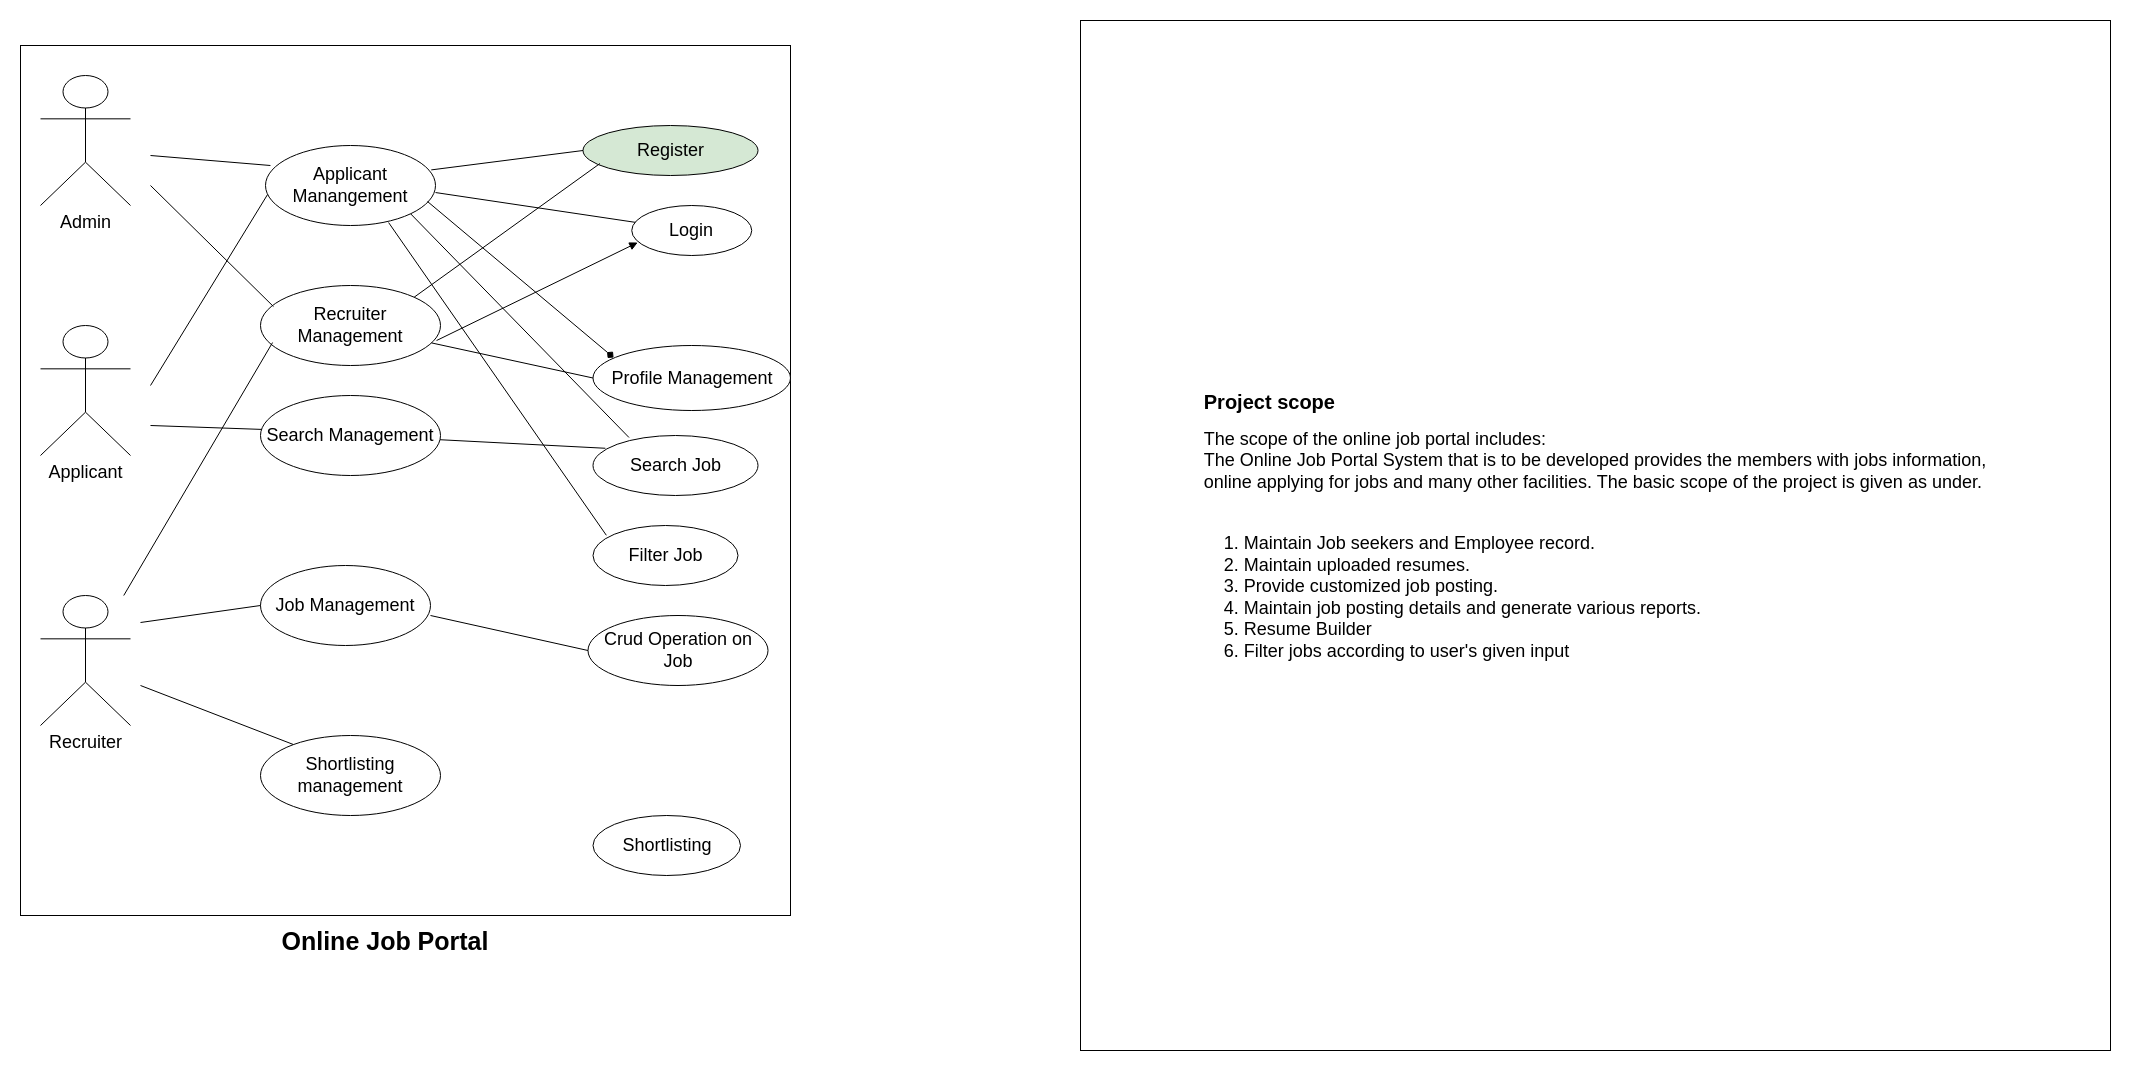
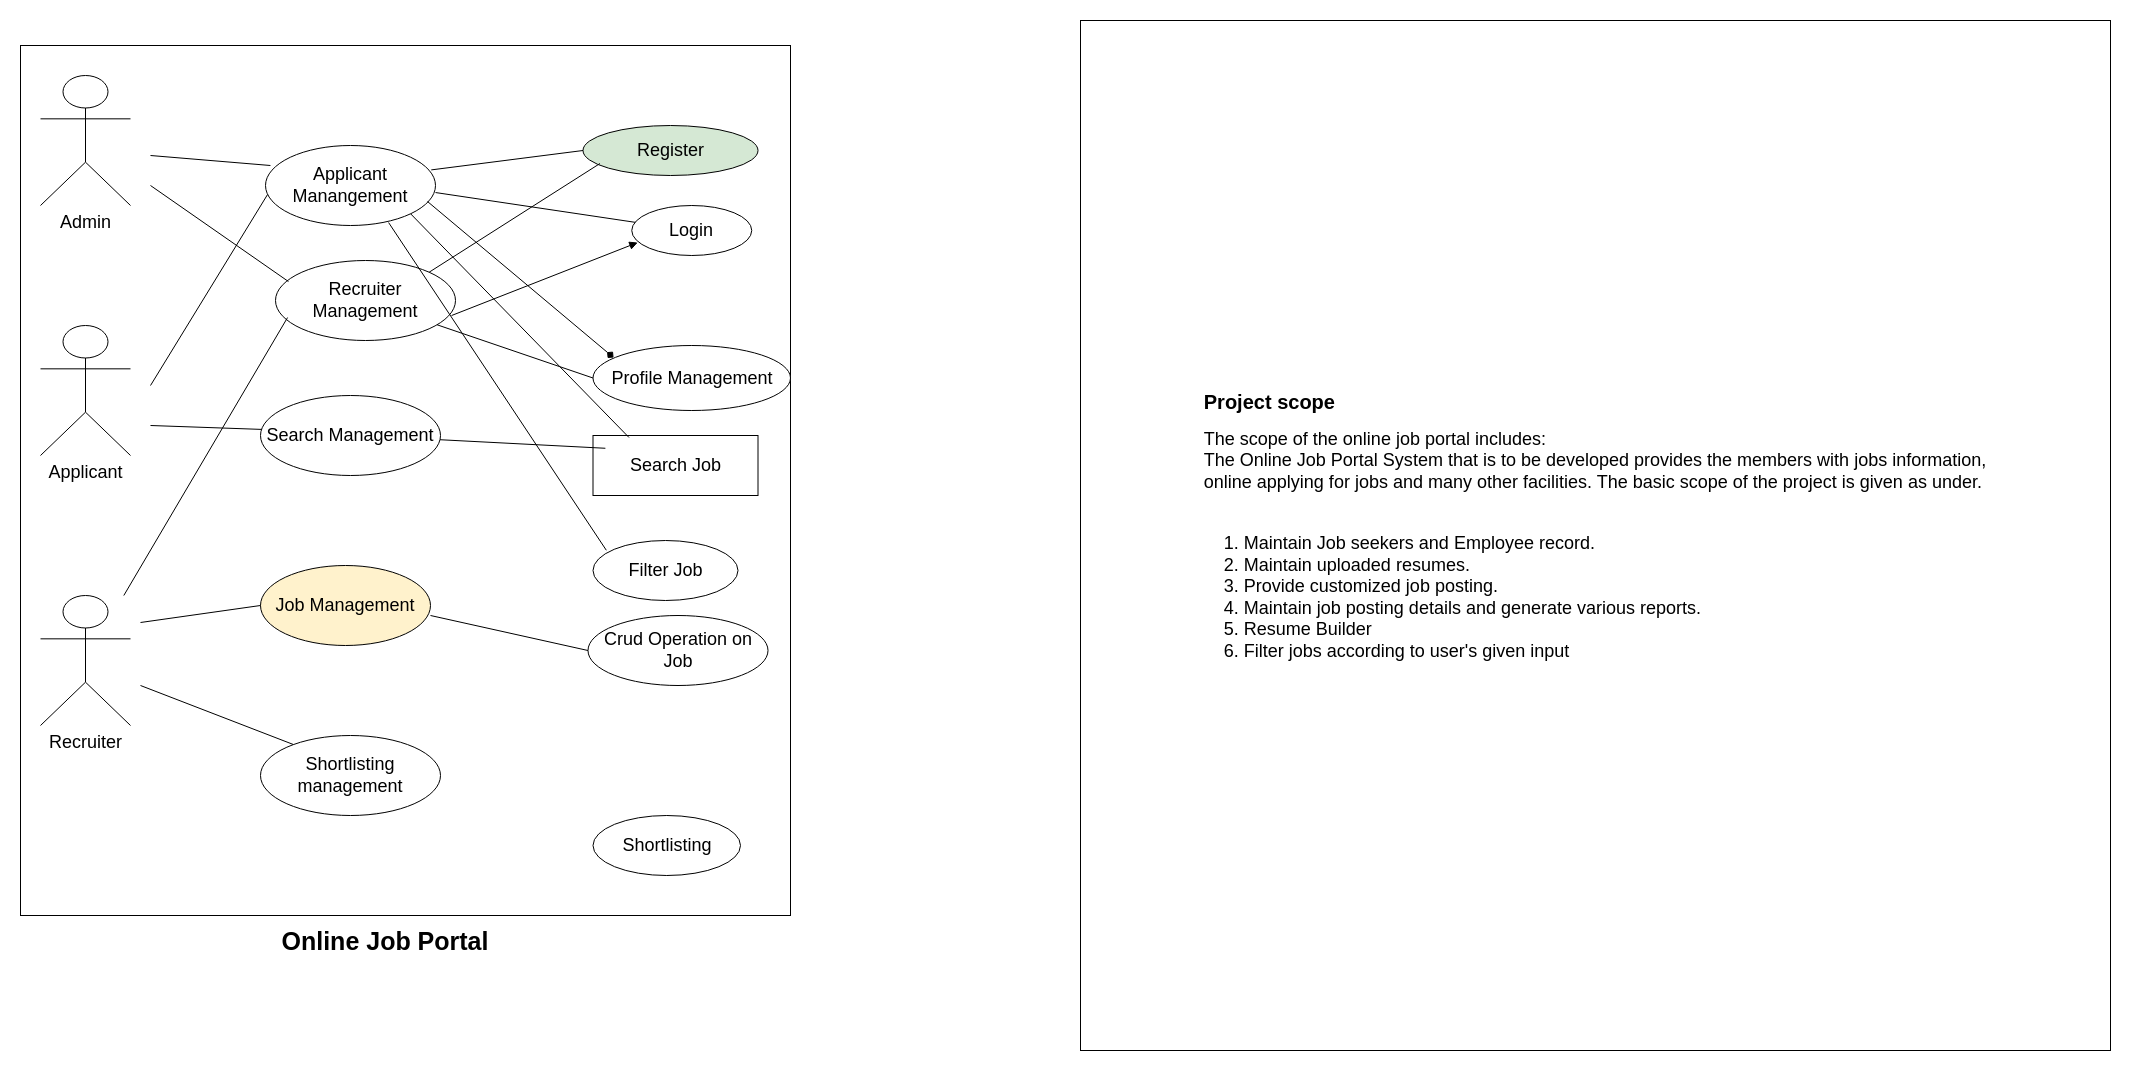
(351, 326) -> (366, 301)
(676, 466) -> (676, 466)
(666, 556) -> (666, 571)
(346, 606) -> (346, 606)
